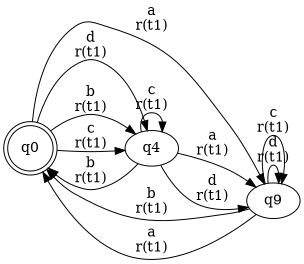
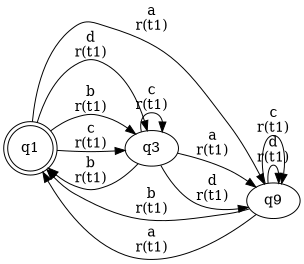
(30, 148) -> (30, 148)
(152, 148) -> (152, 148)
